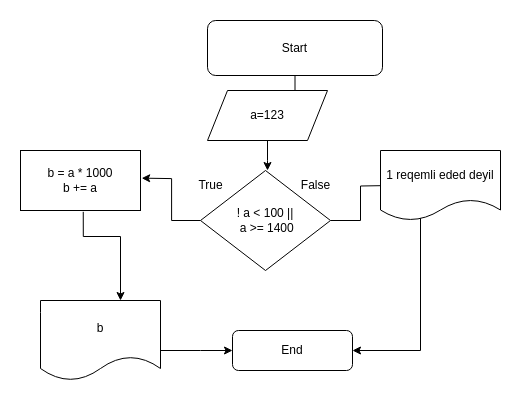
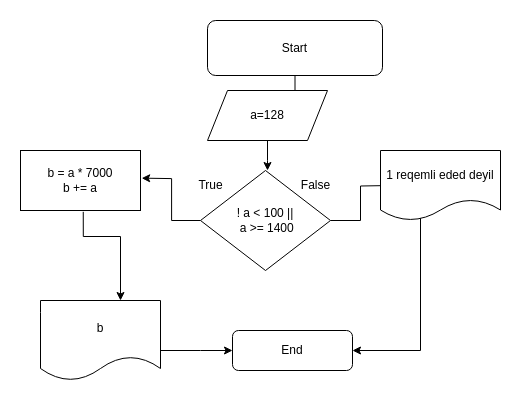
(268, 116) -> (268, 116)
(81, 181) -> (81, 181)
